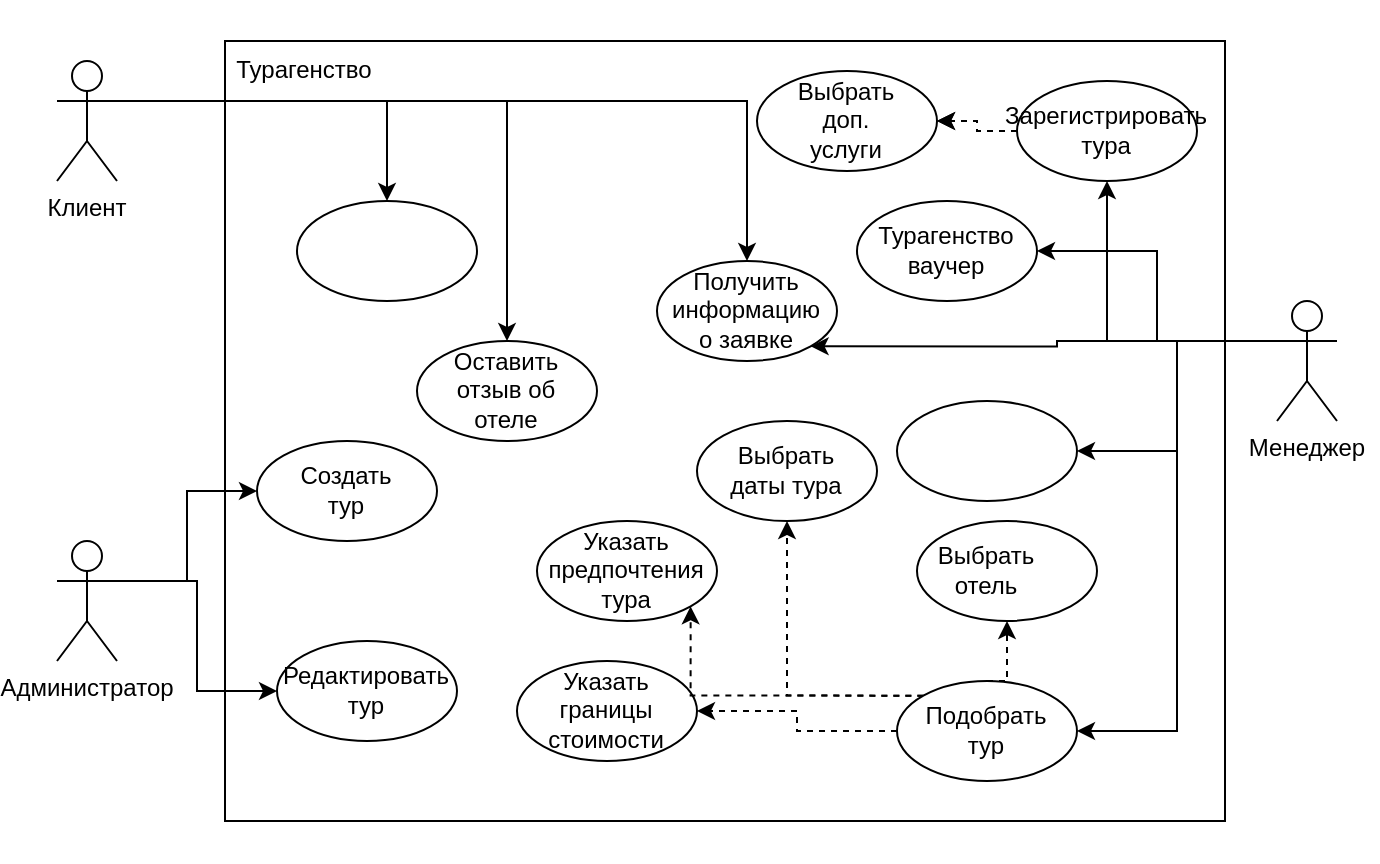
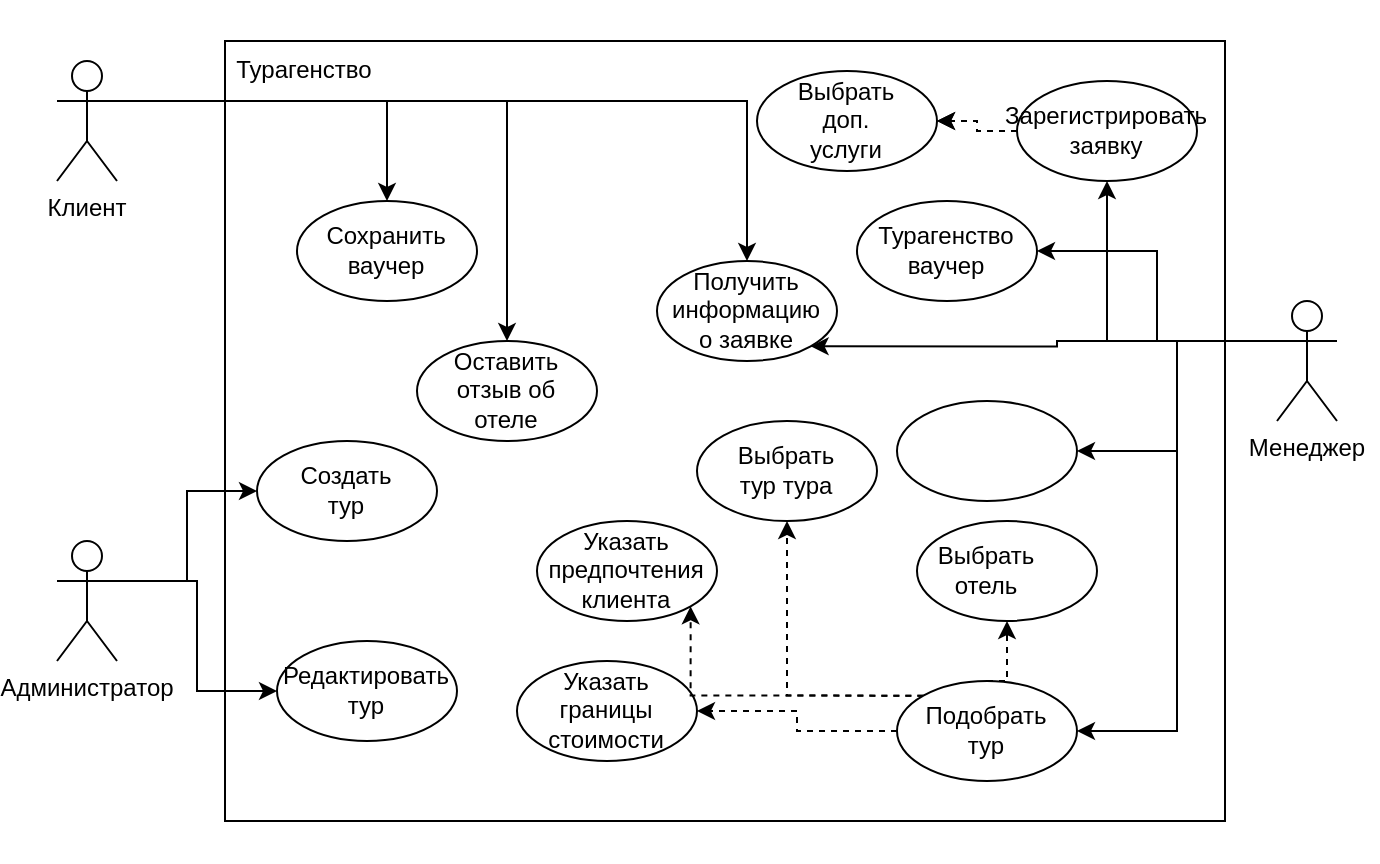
(1107, 131) -> (1107, 131)
none -> (387, 251)
(787, 471) -> (787, 471)
(627, 571) -> (627, 571)
